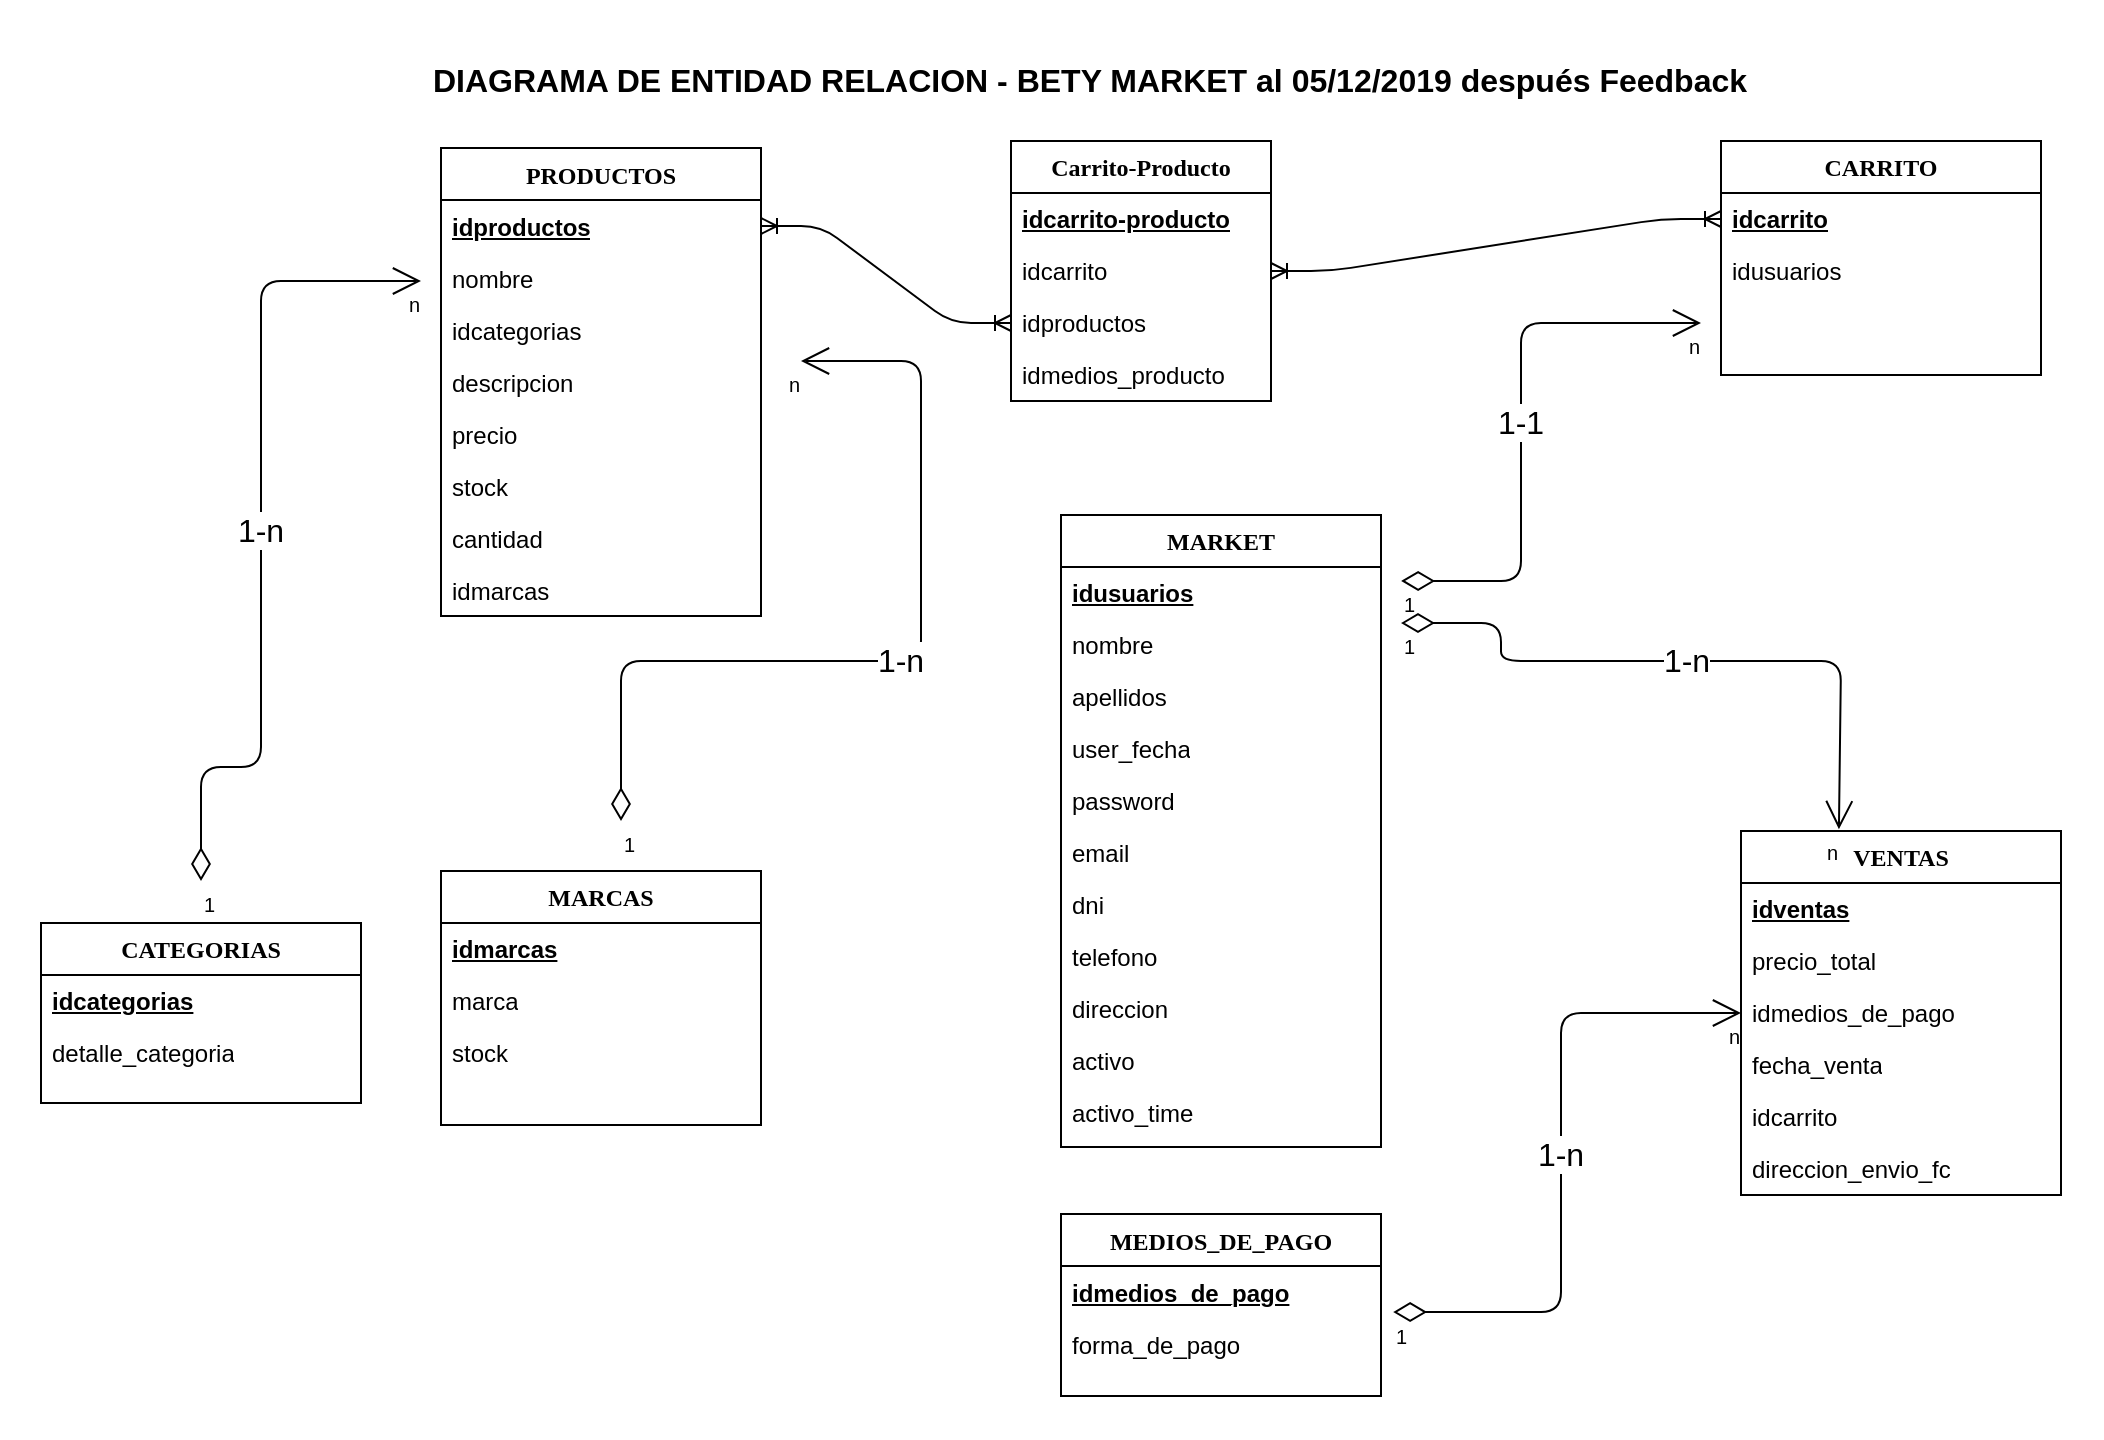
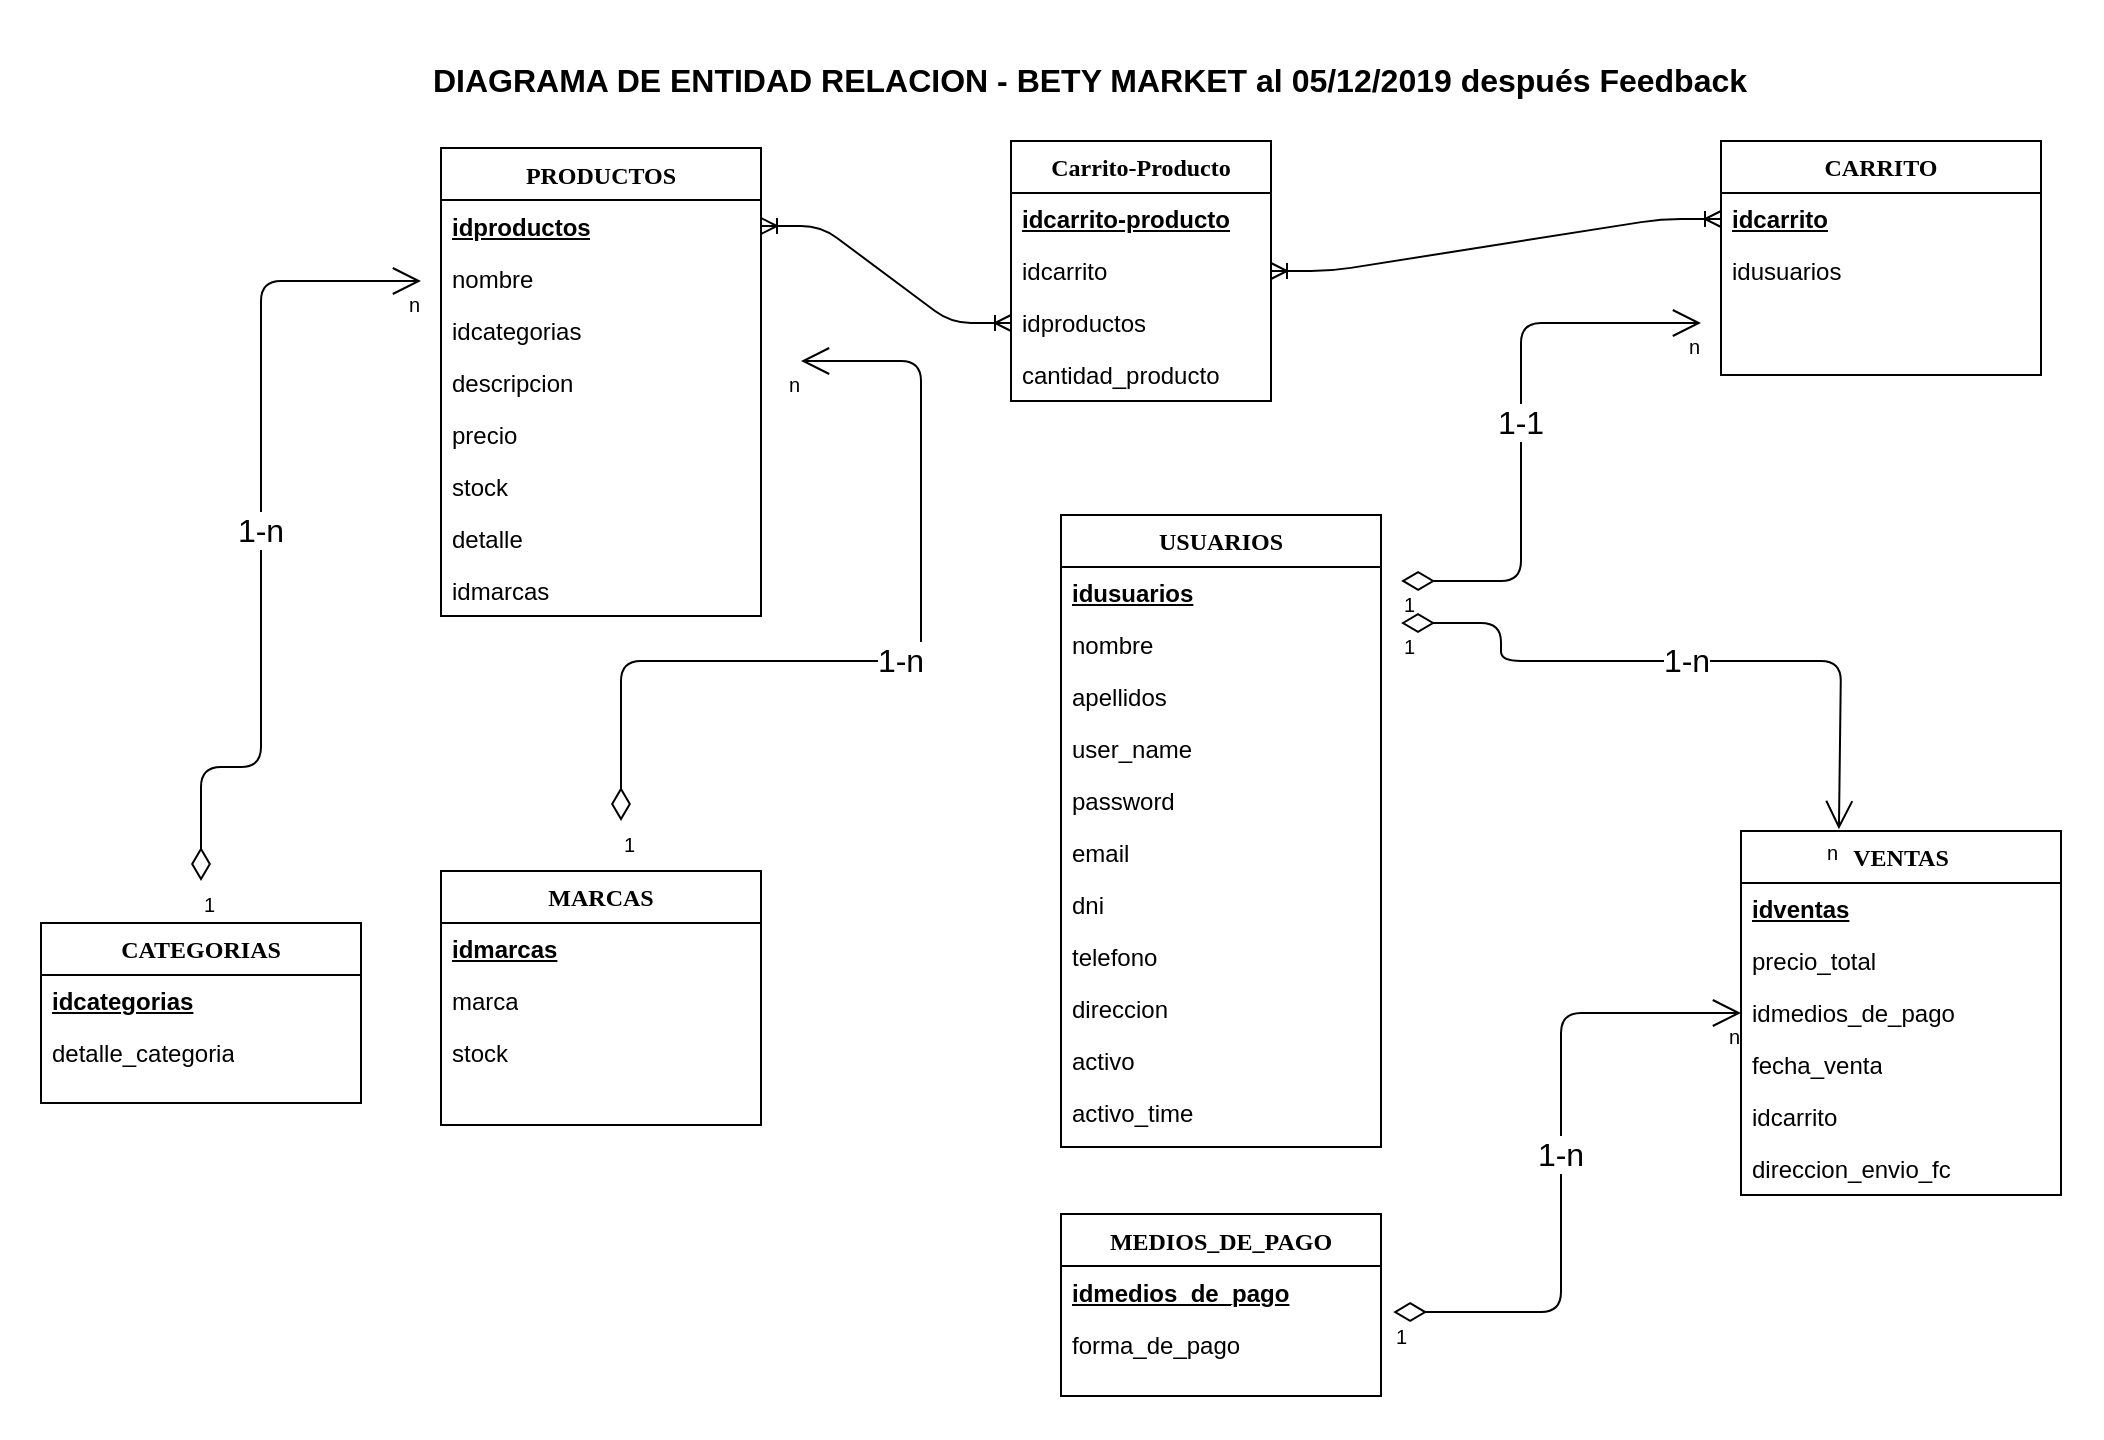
(1131, 377) -> (1134, 377)
(504, 541) -> (494, 541)
(1222, 543) -> (1222, 543)
(1140, 751) -> (1133, 751)
